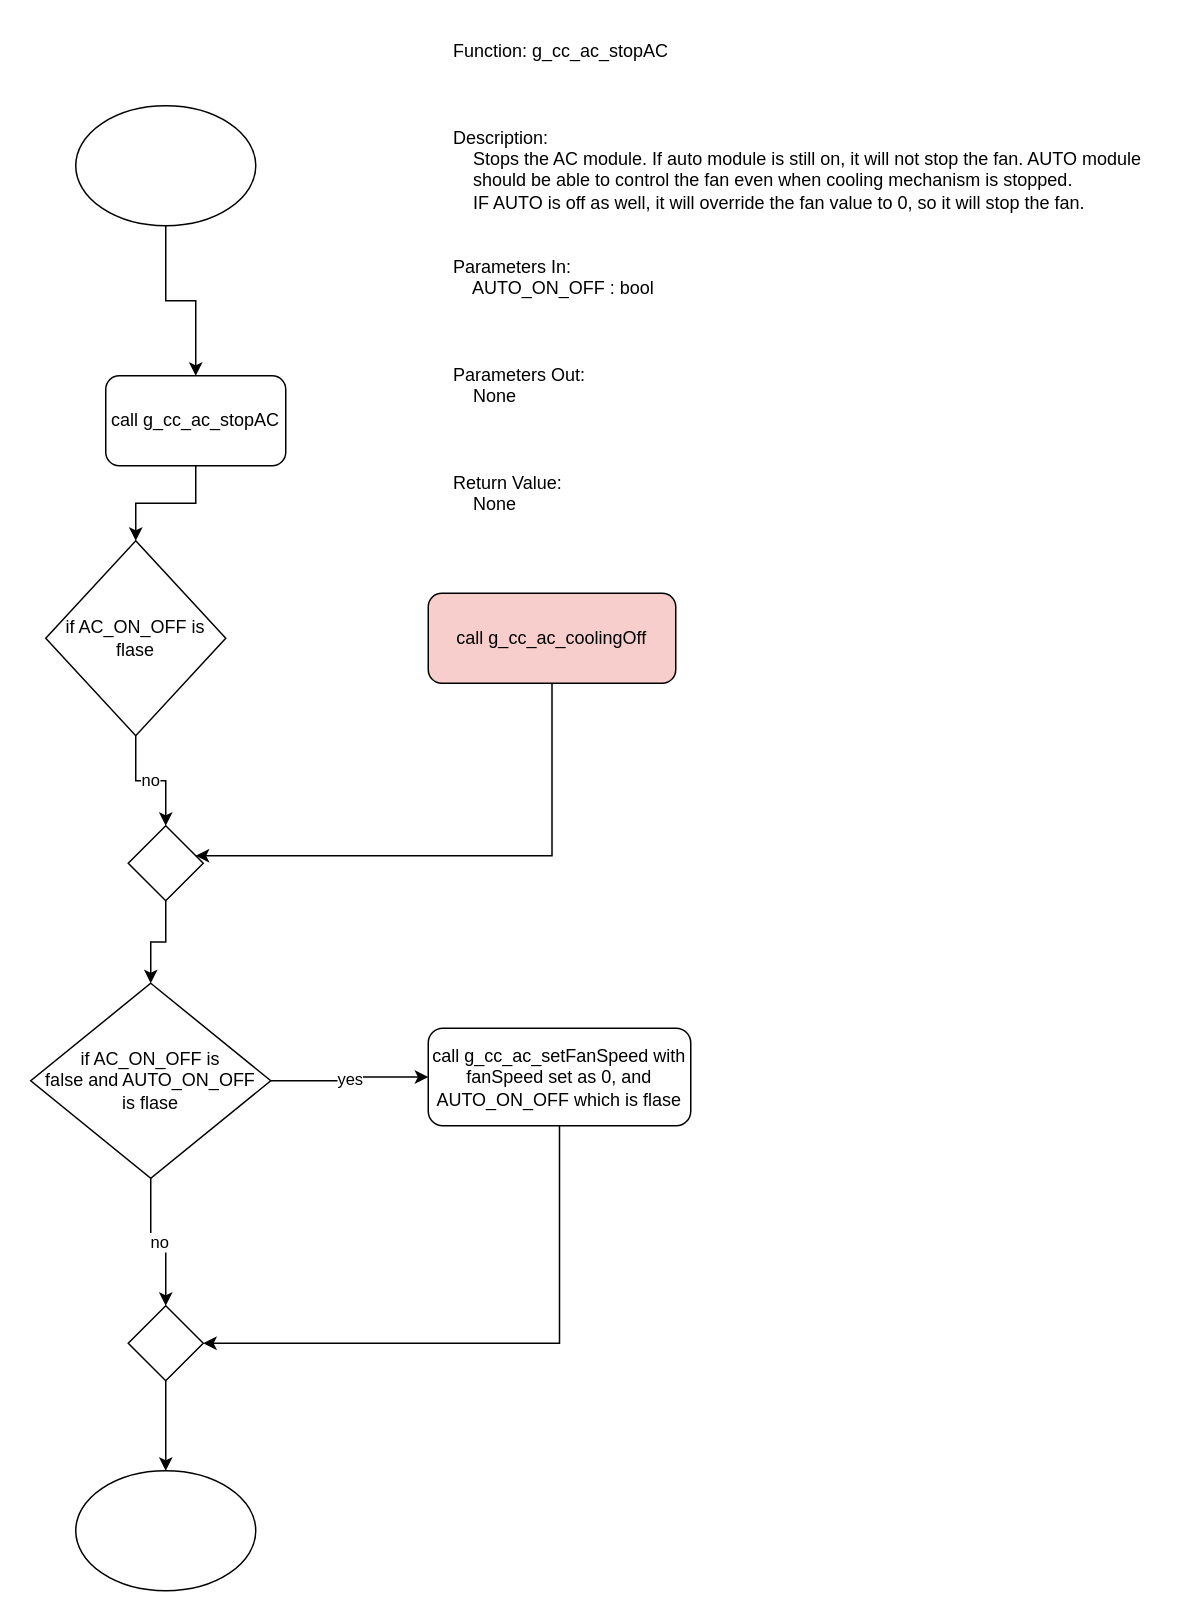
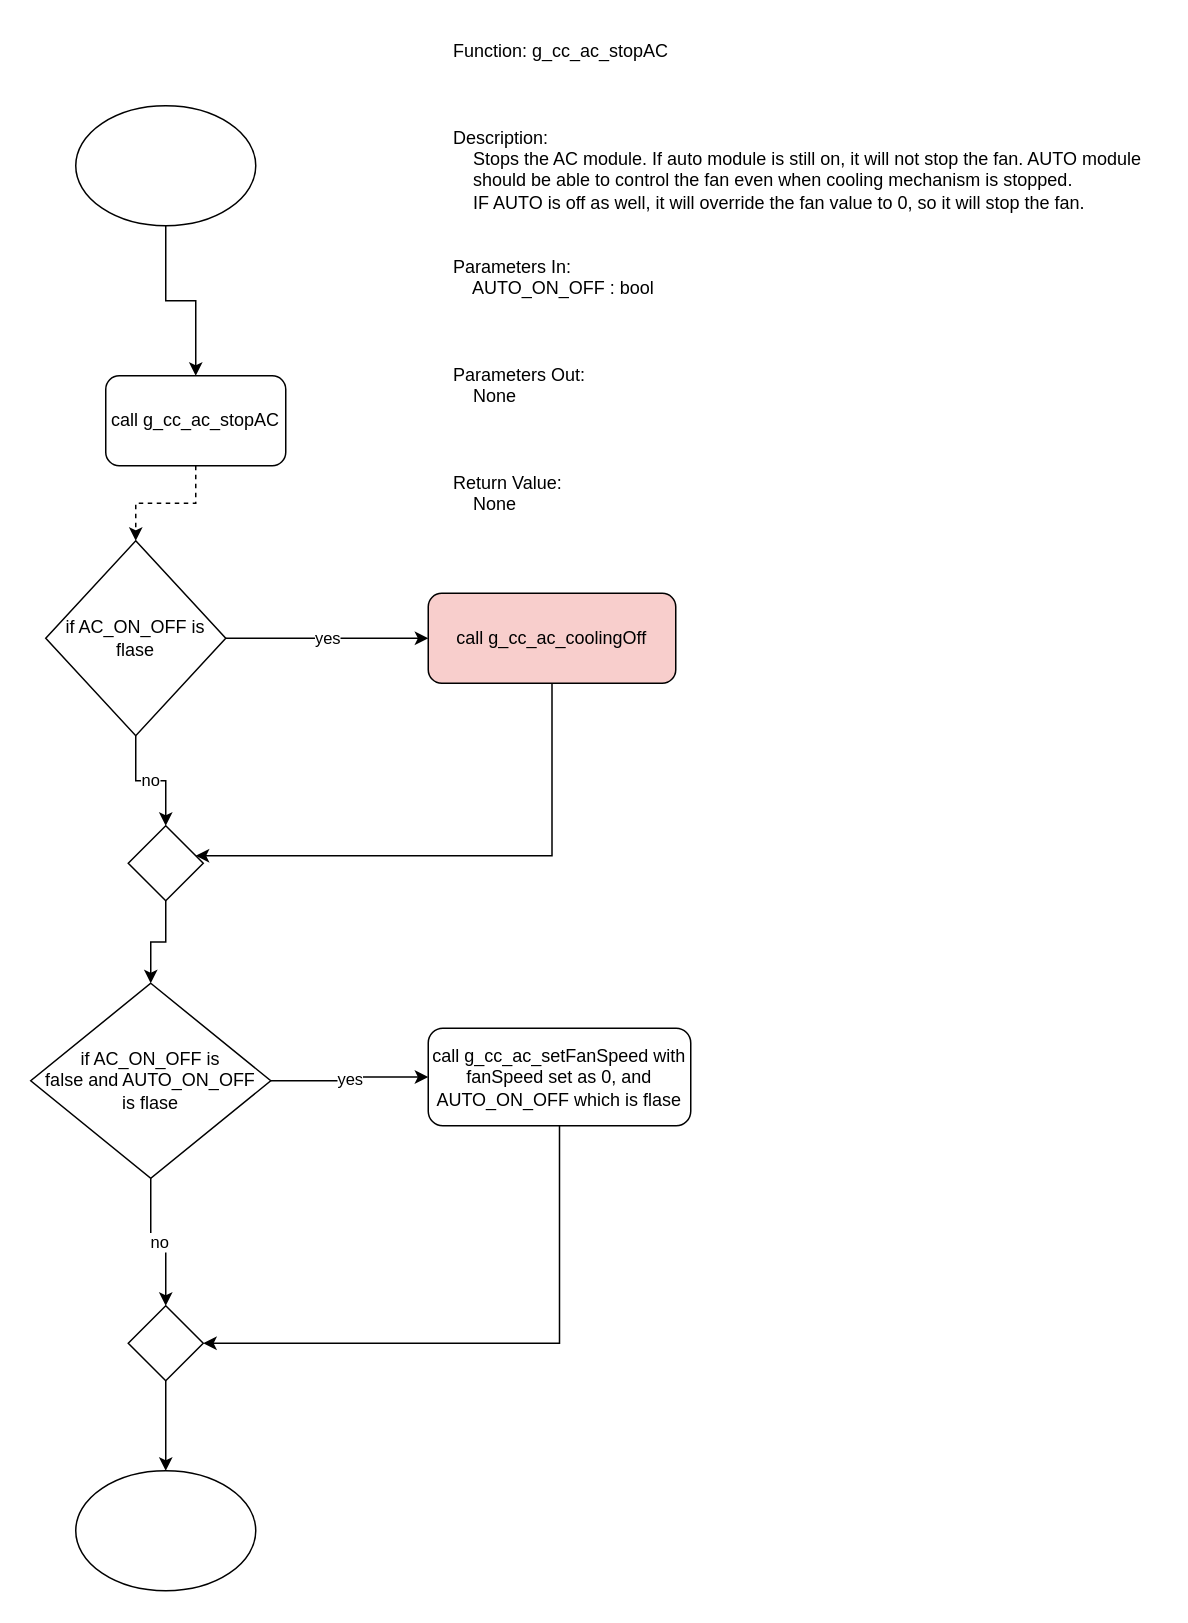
(170, 503) -> (170, 503)
none -> (322, 638)
